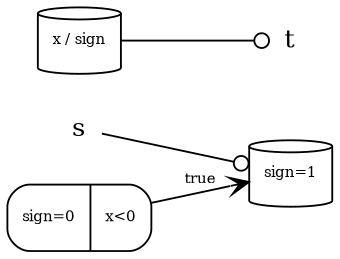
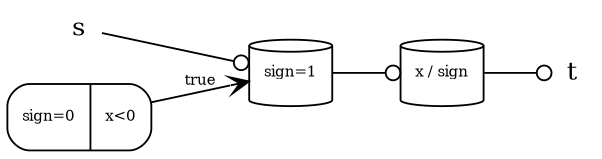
none -> (359, 73)
